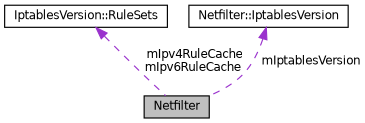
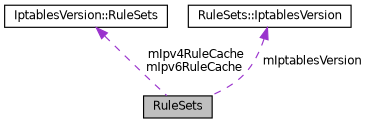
(269, 16) -> (270, 16)
(177, 107) -> (178, 107)
